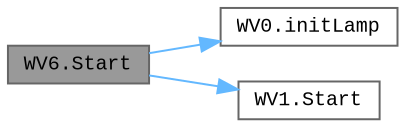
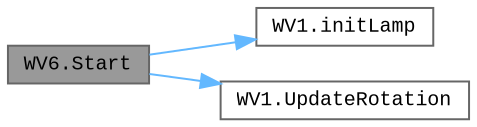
(309, 27) -> (345, 27)
(309, 100) -> (345, 100)
